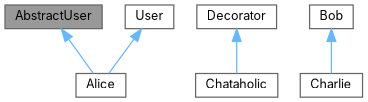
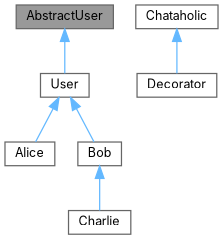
(81, 56) -> (65, 57)
(237, 57) -> (177, 57)
none -> (85, 125)
